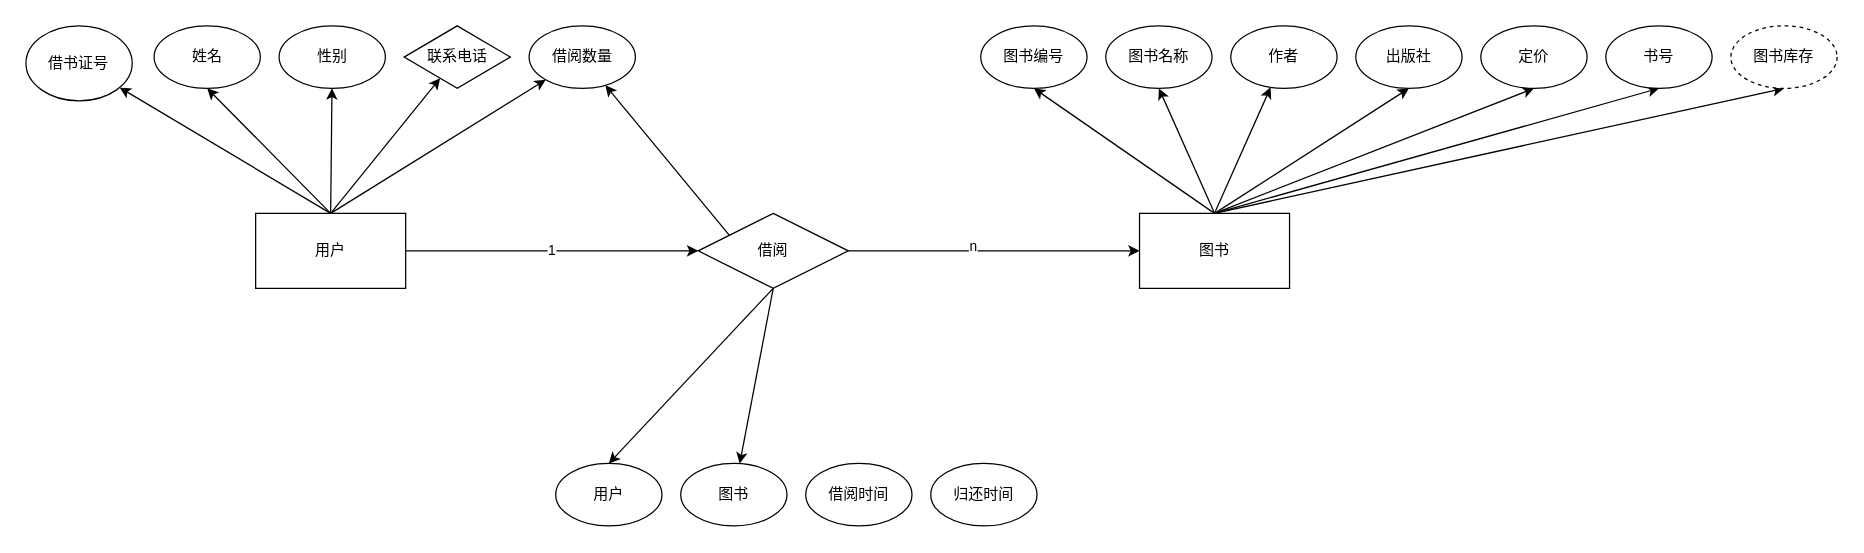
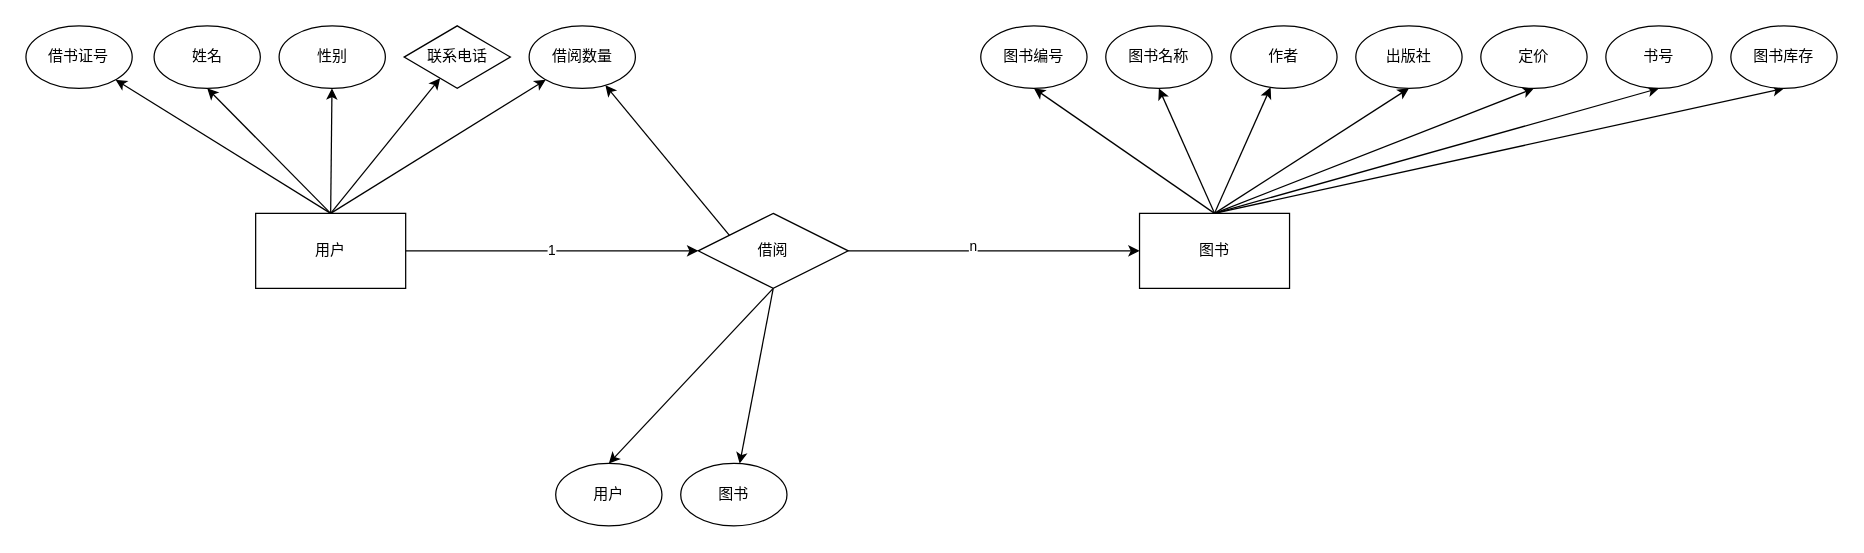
(1784, 57) -> (1784, 57)
(79, 63) -> (79, 57)
(859, 494) -> none
(984, 494) -> none
